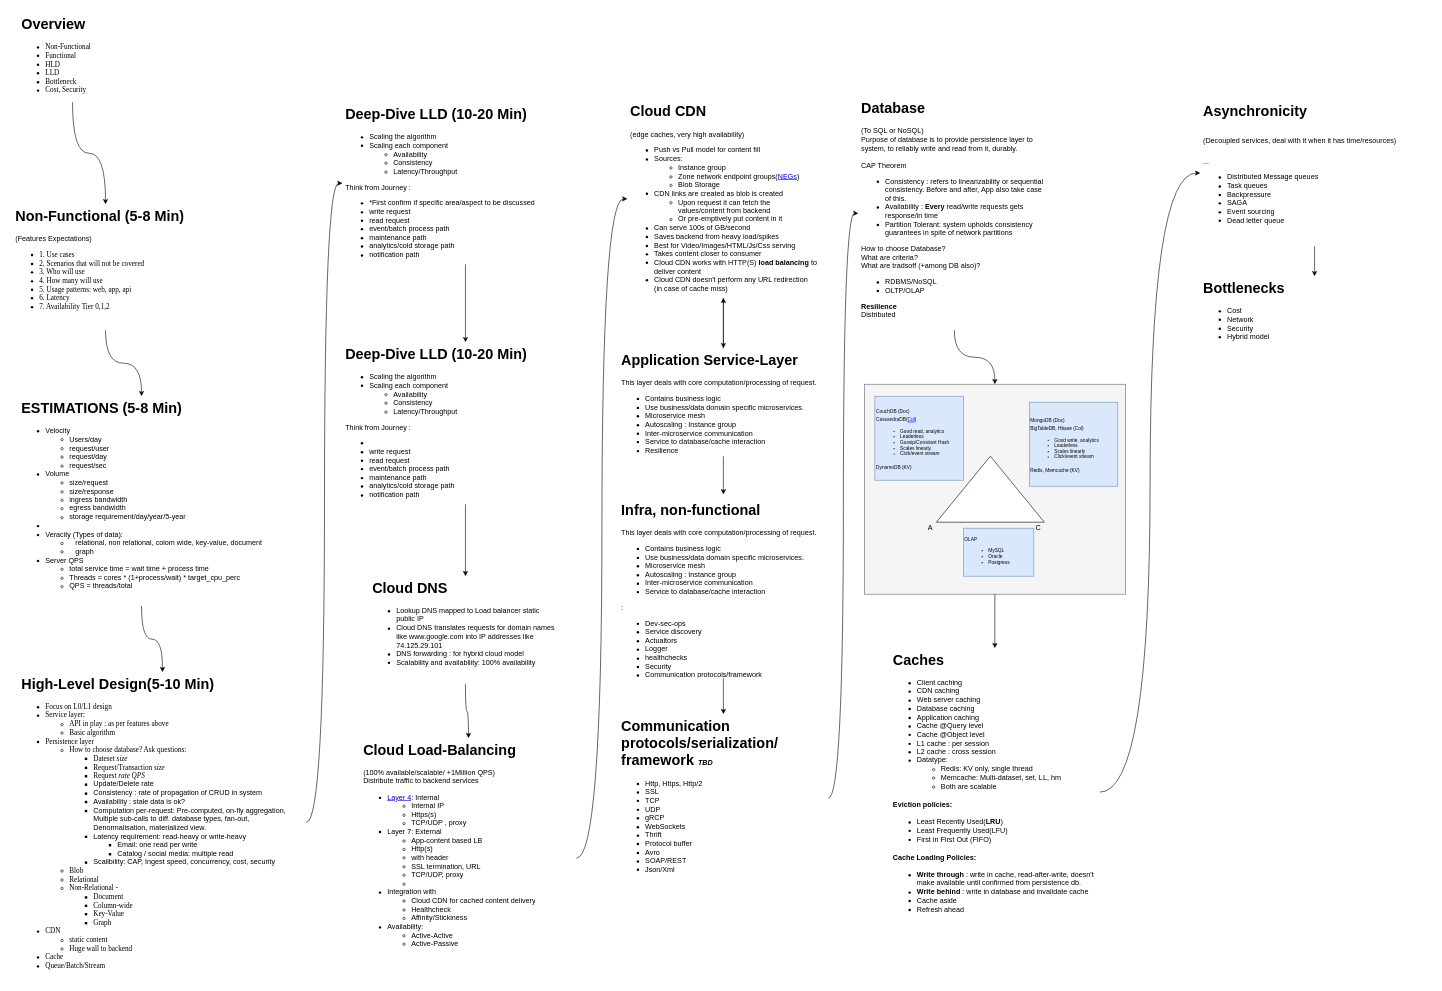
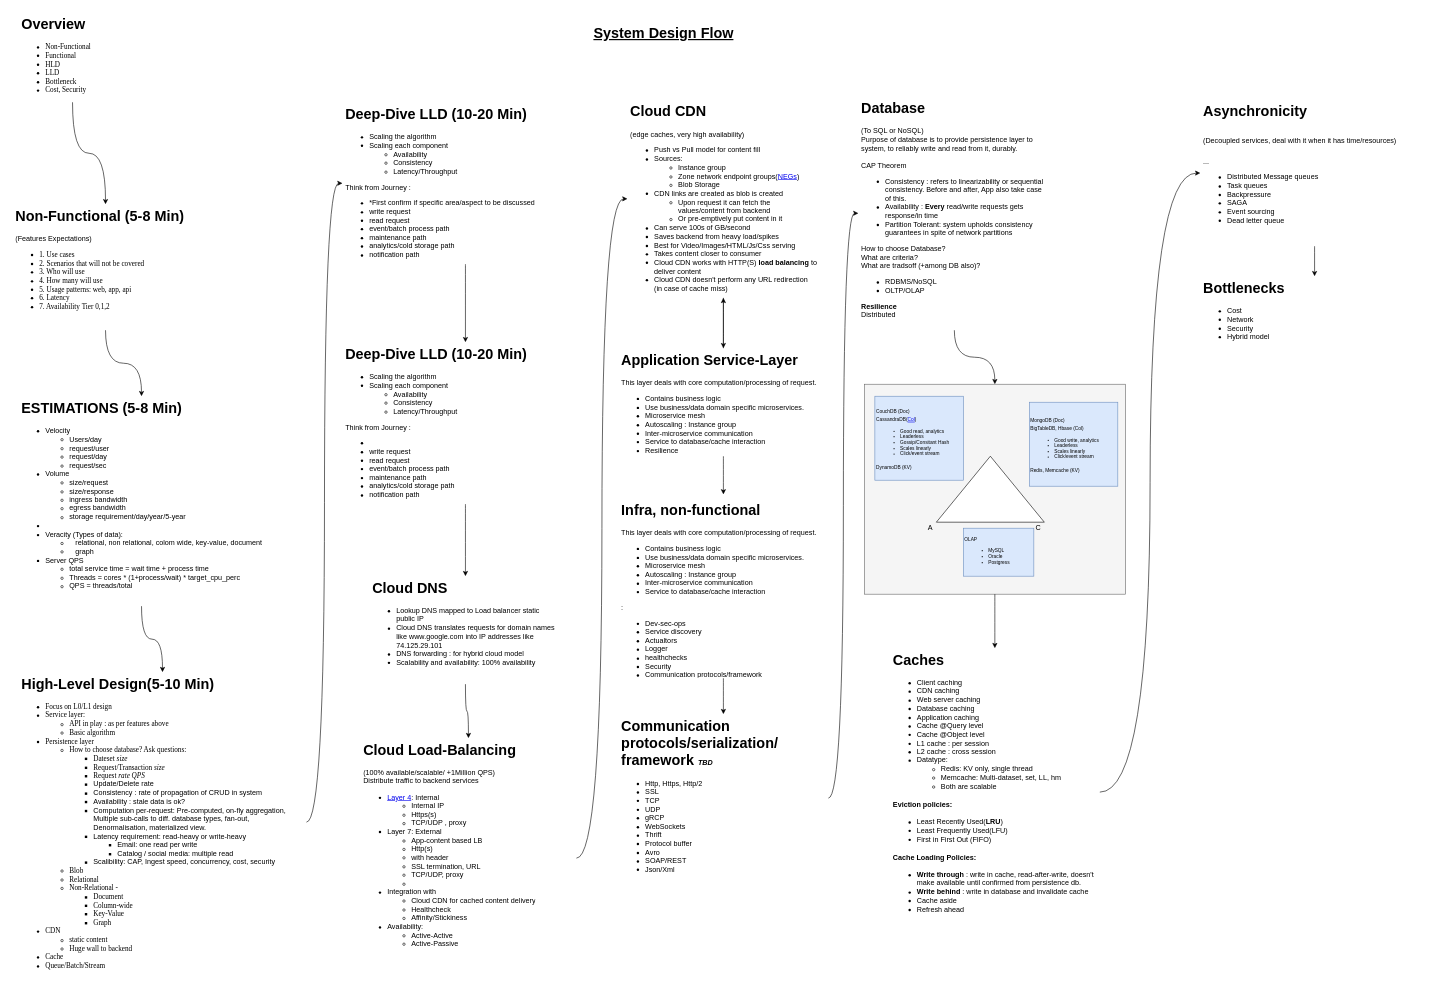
none -> (663, 33)
